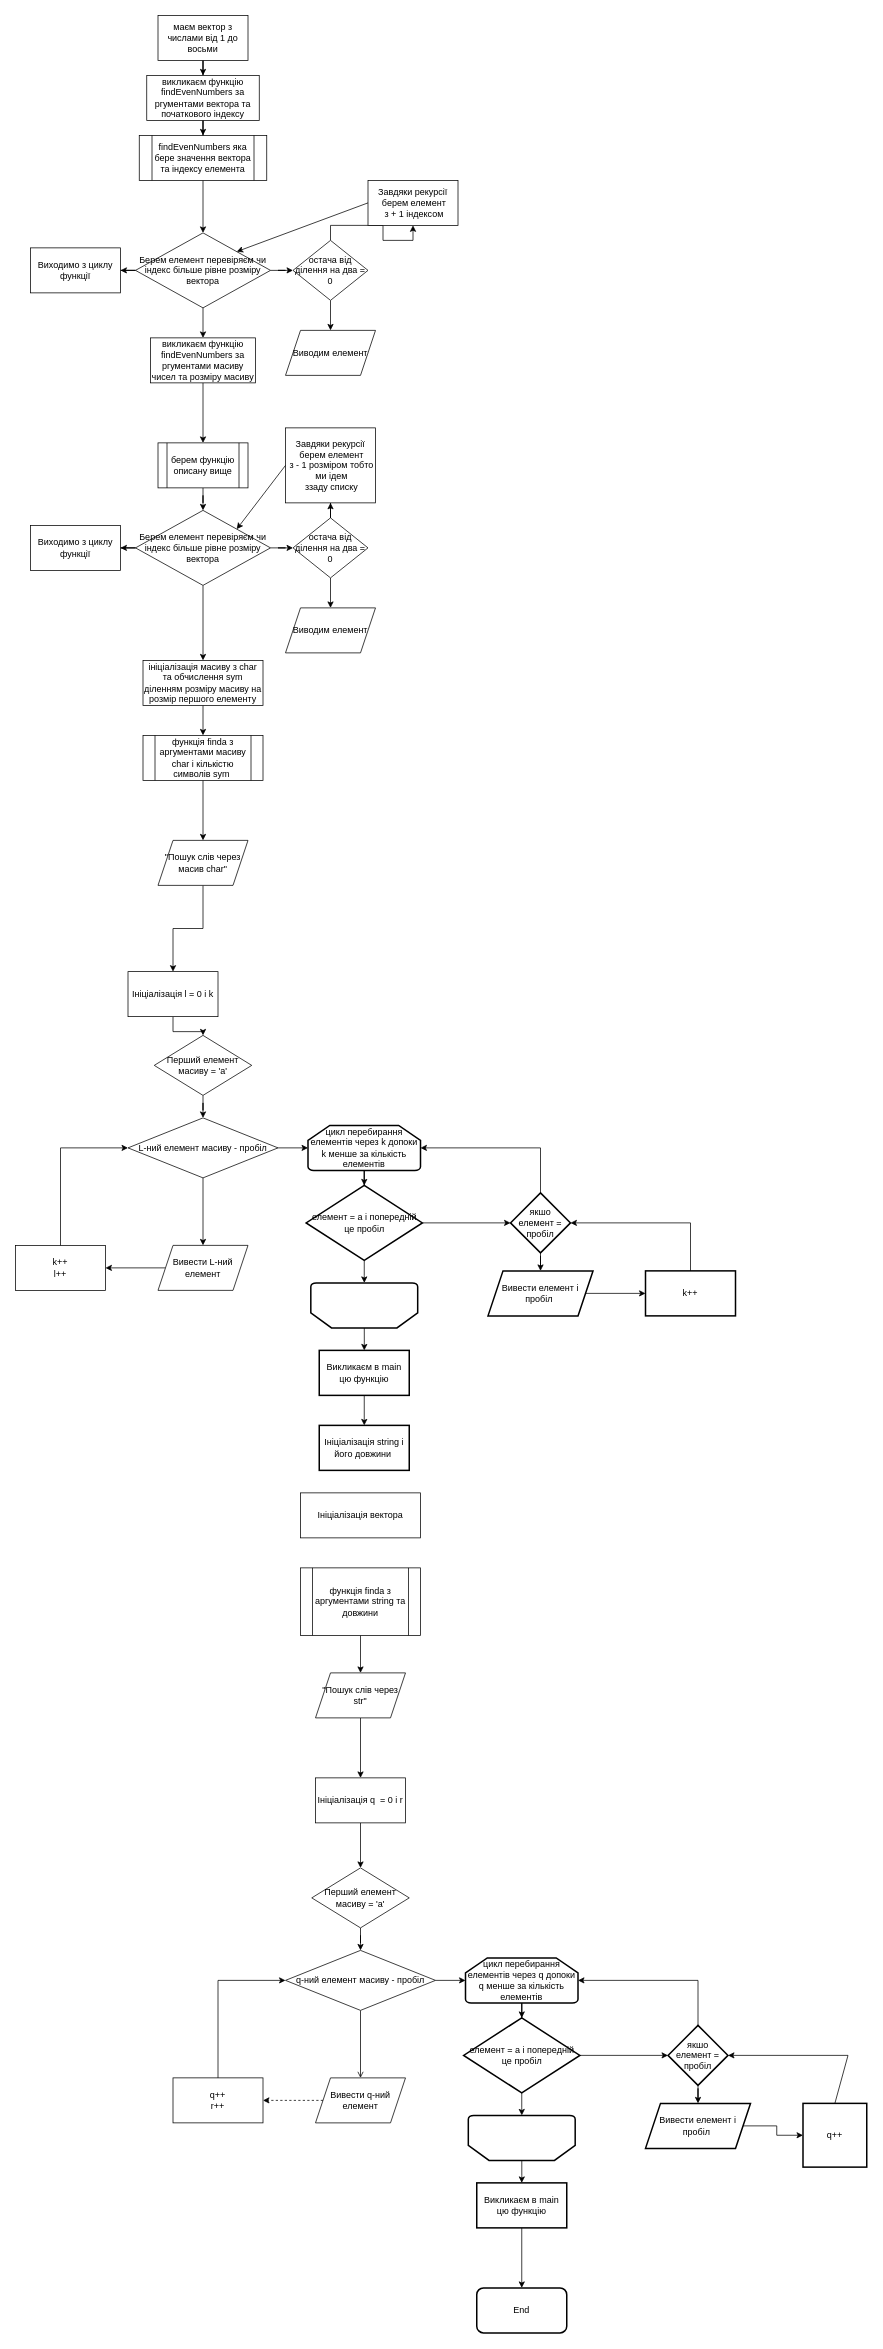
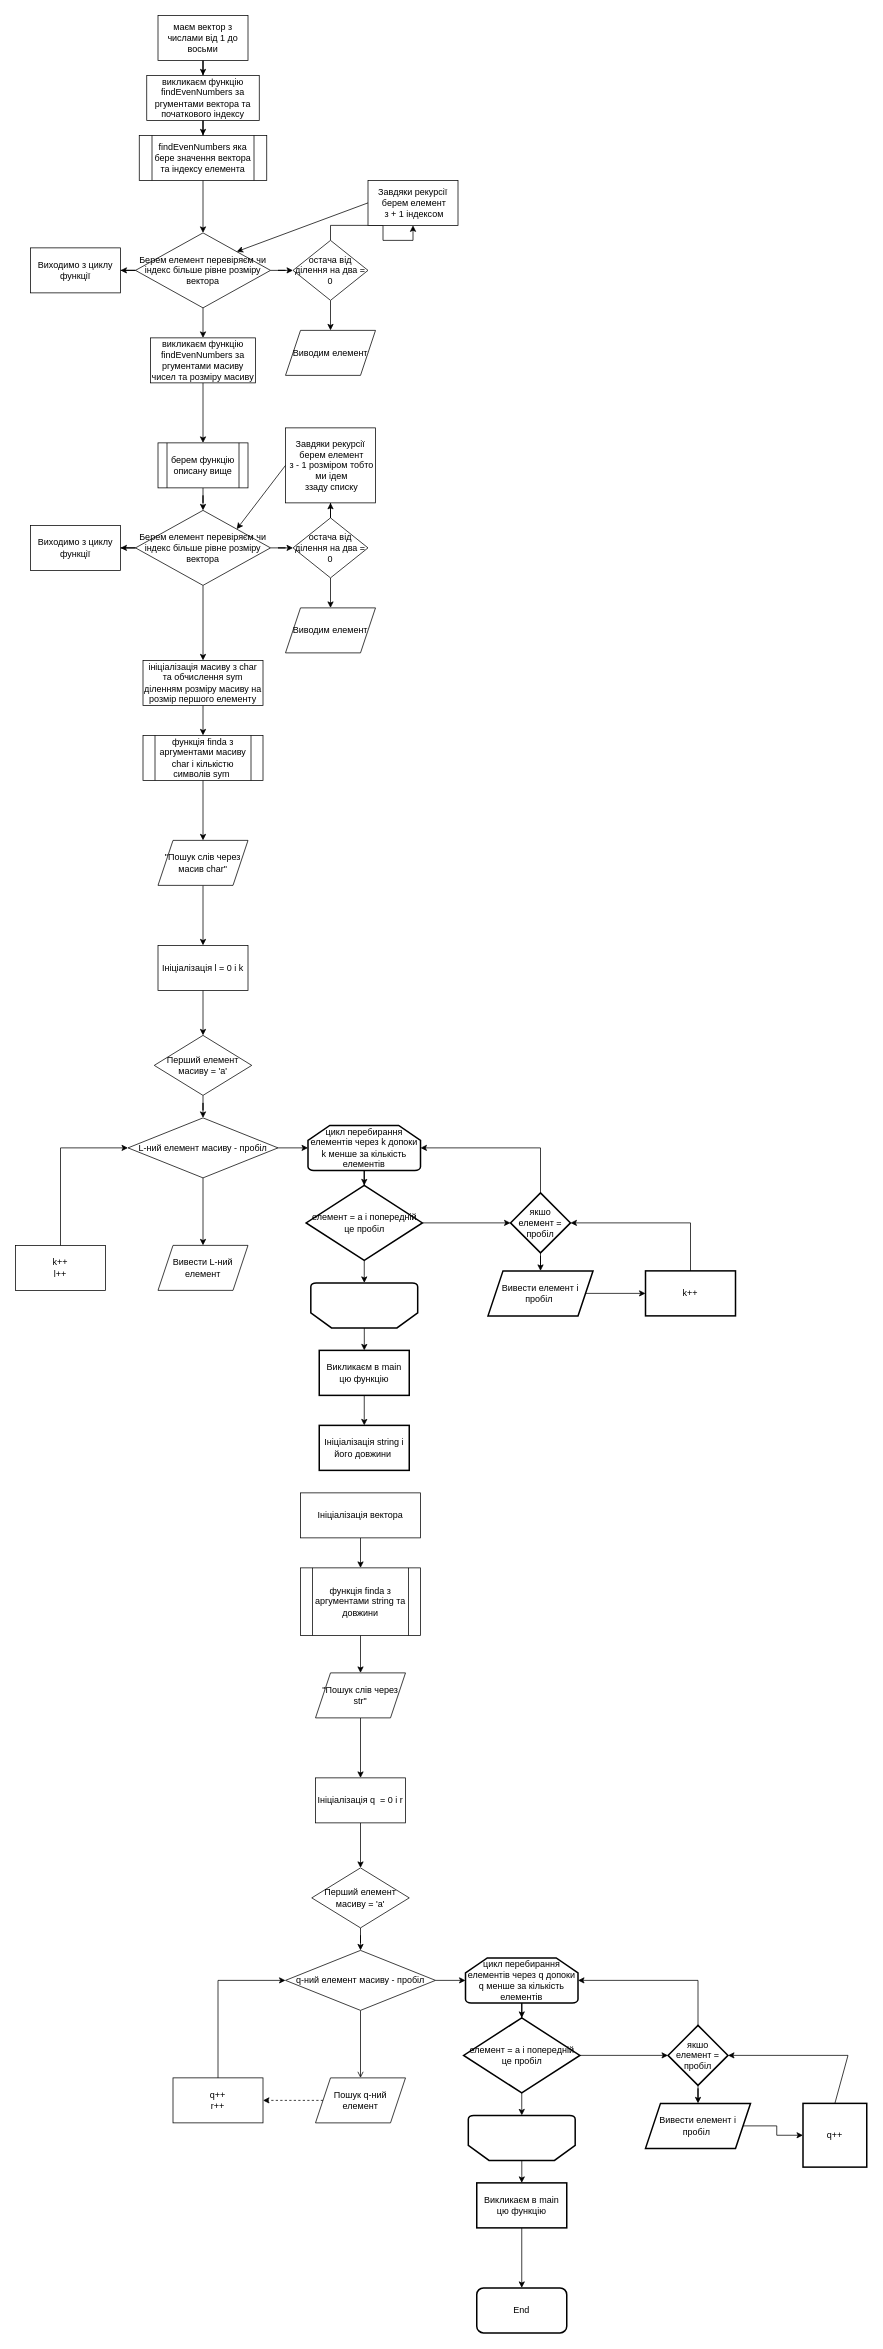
(173, 994) -> (203, 968)
(112, 1268) -> none
none -> (360, 1550)
(360, 2100) -> (360, 2100)
